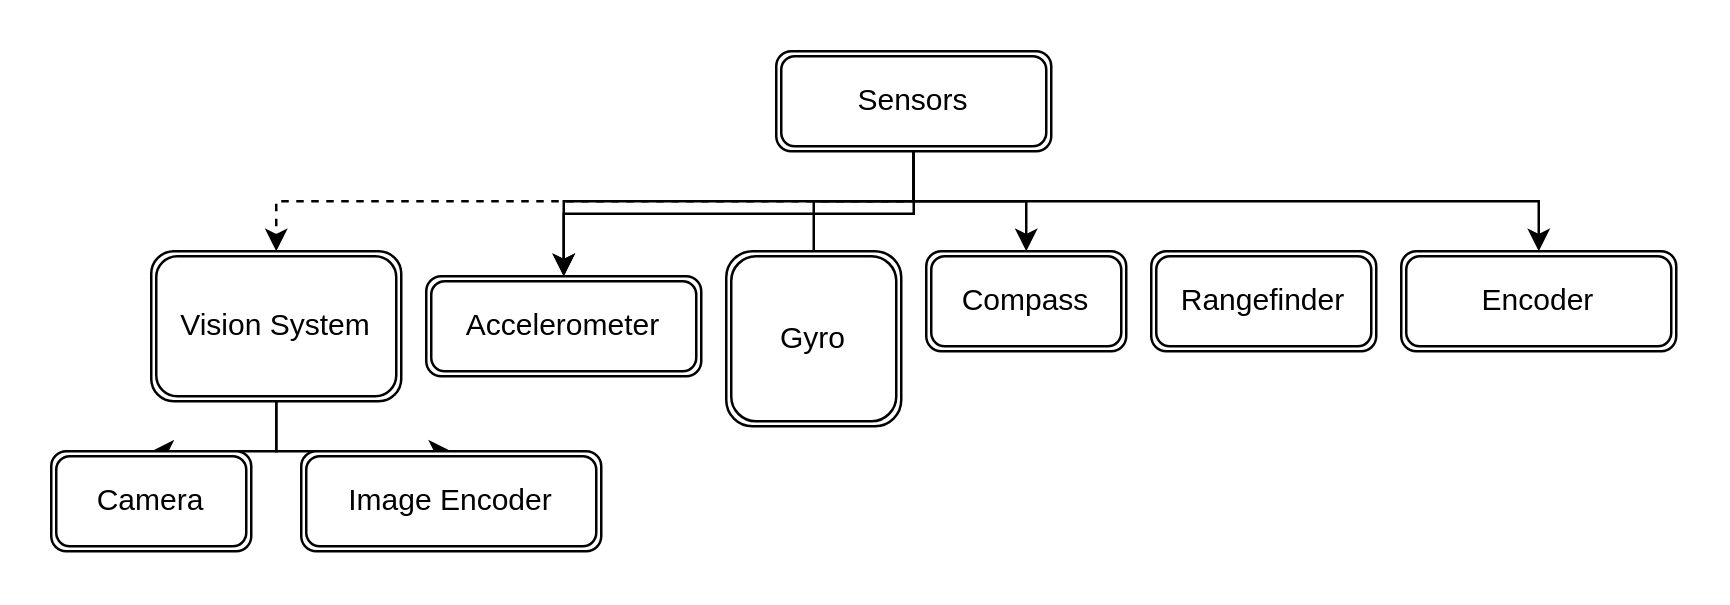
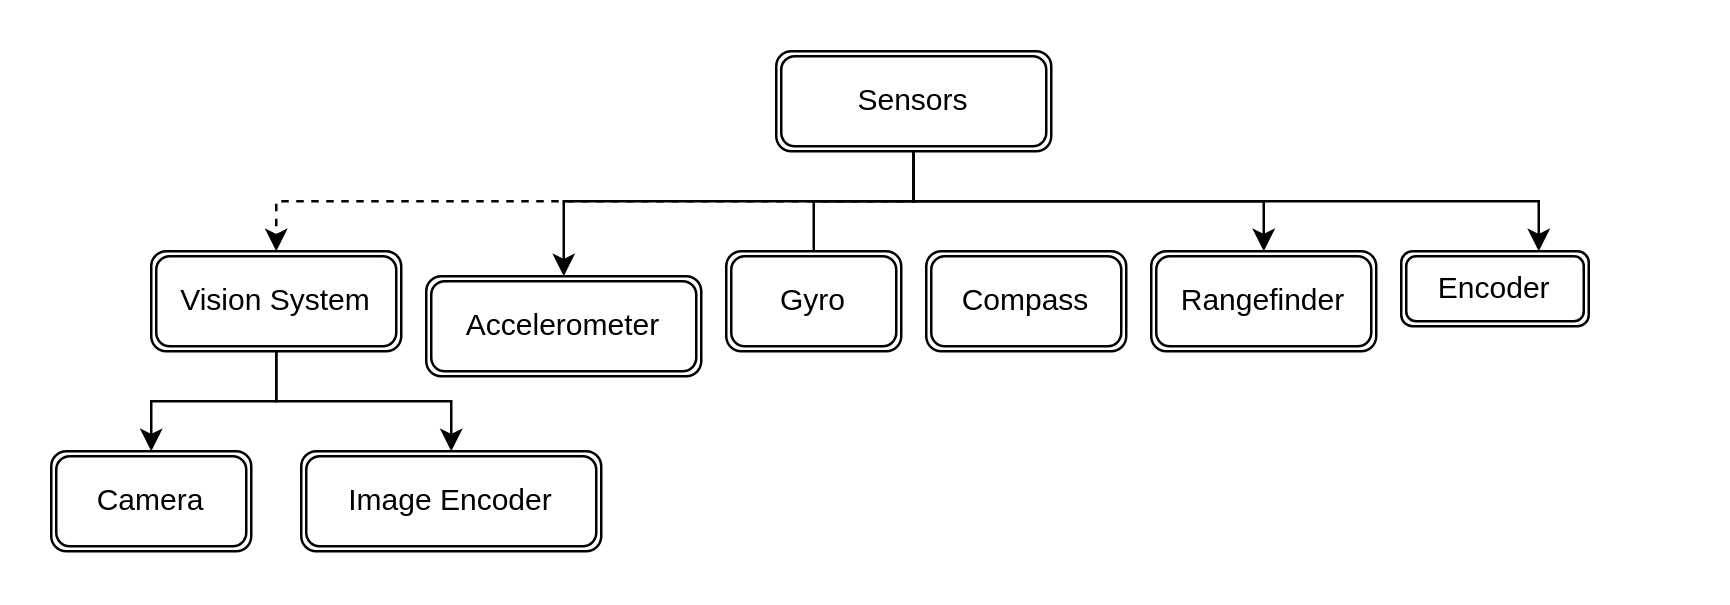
(689, 214) -> (1264, 220)
(1026, 220) -> none
(1539, 301) -> (1495, 289)
(276, 326) -> (276, 301)
(814, 339) -> (814, 301)
